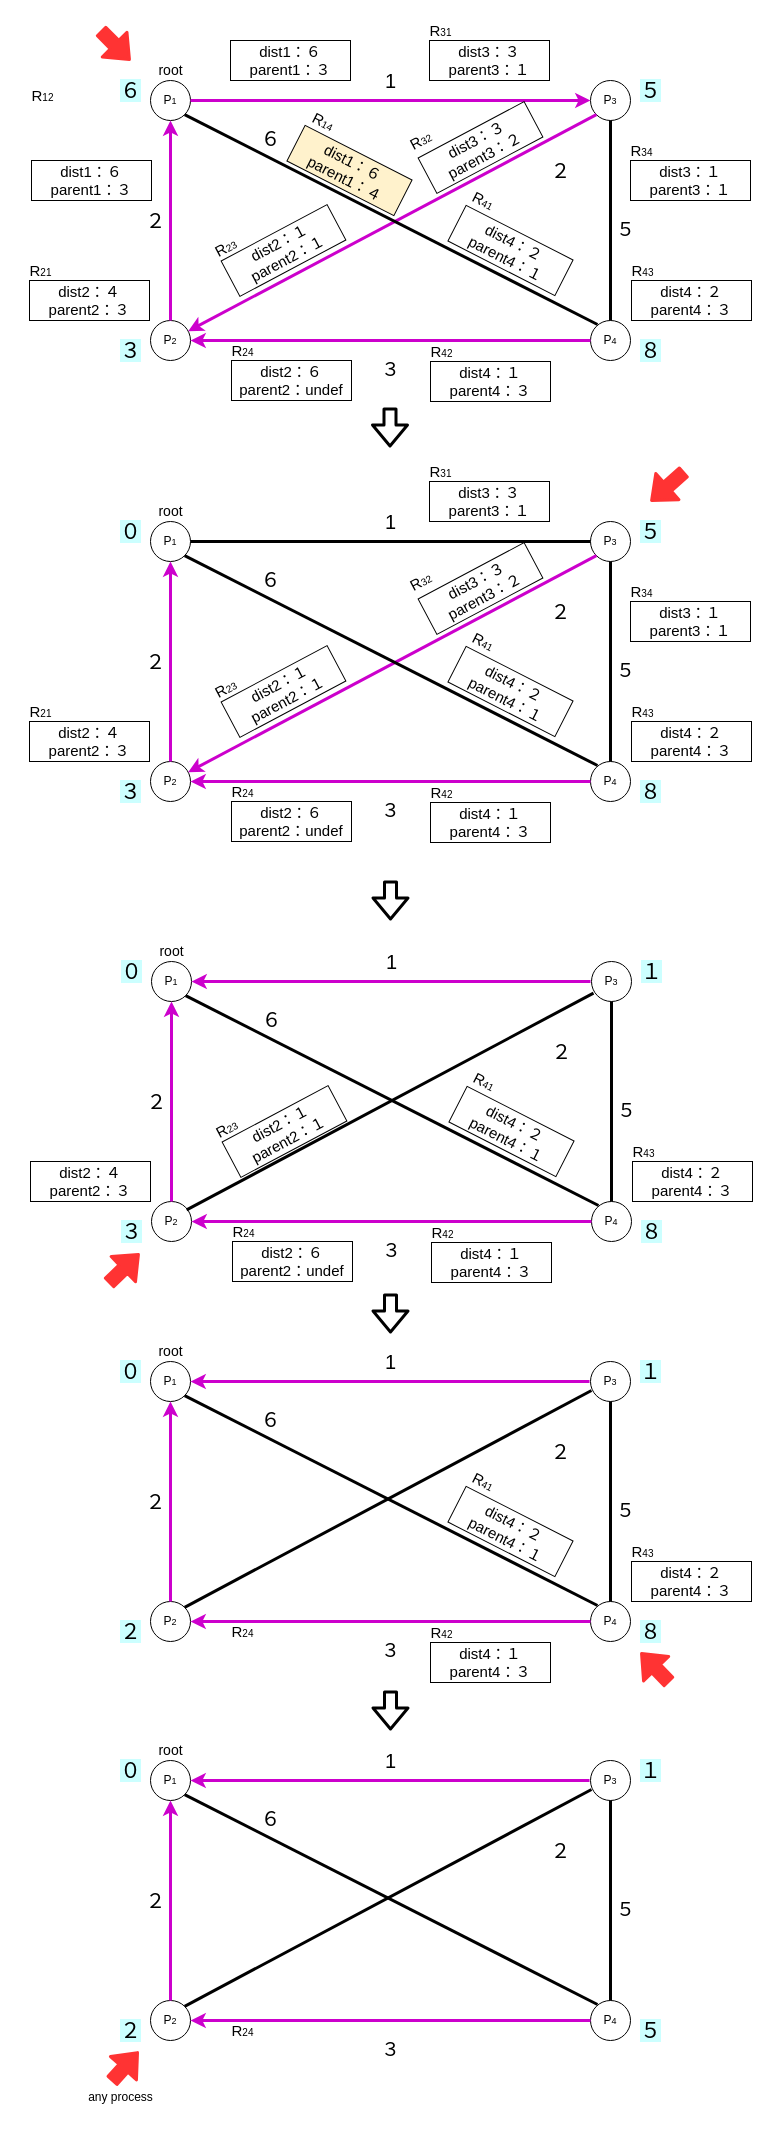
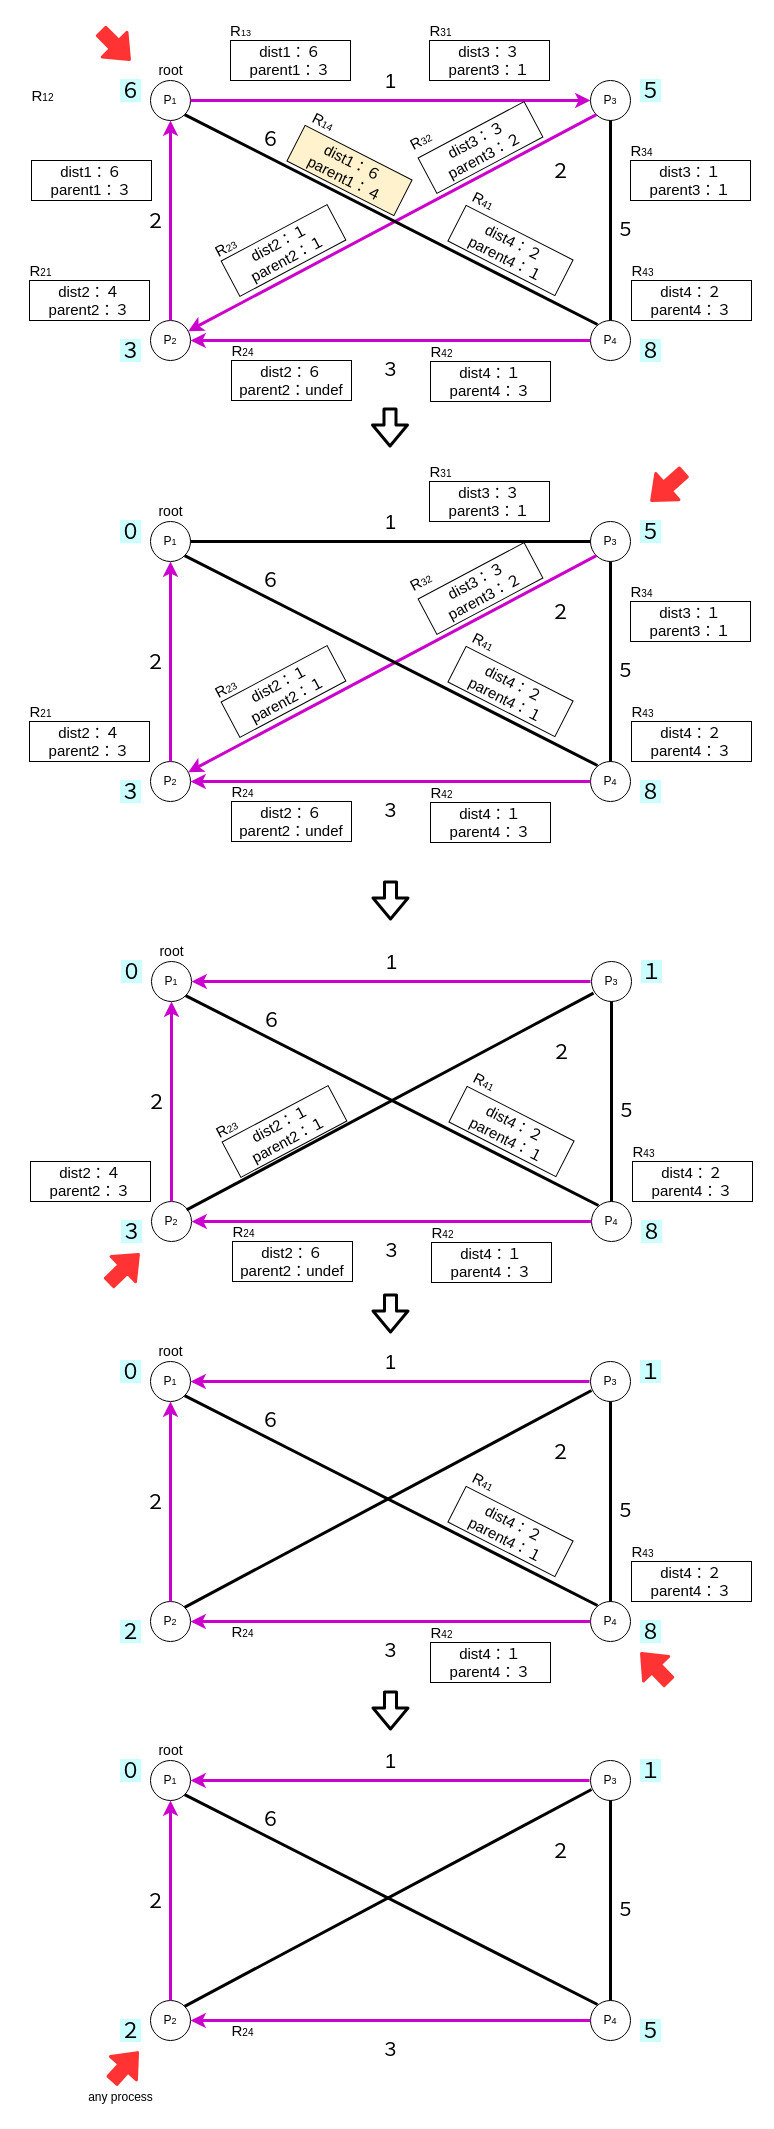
none -> (241, 31)
